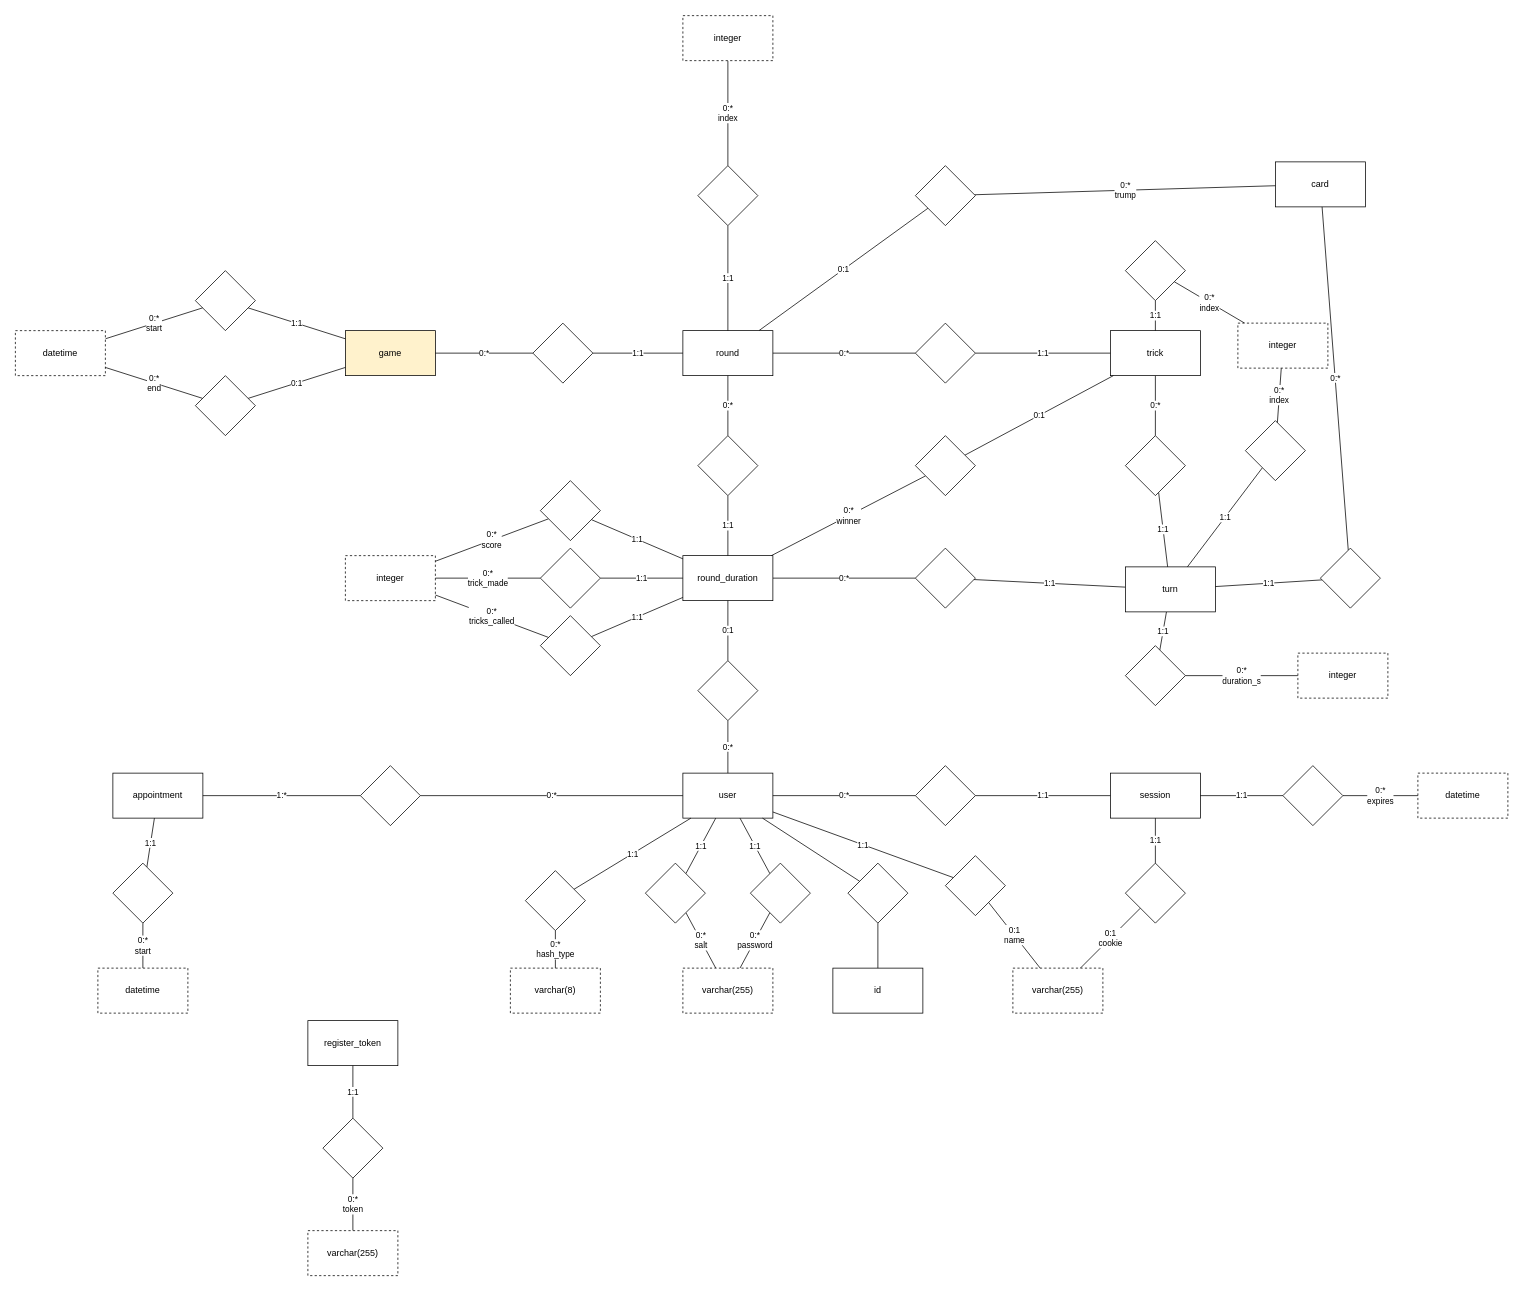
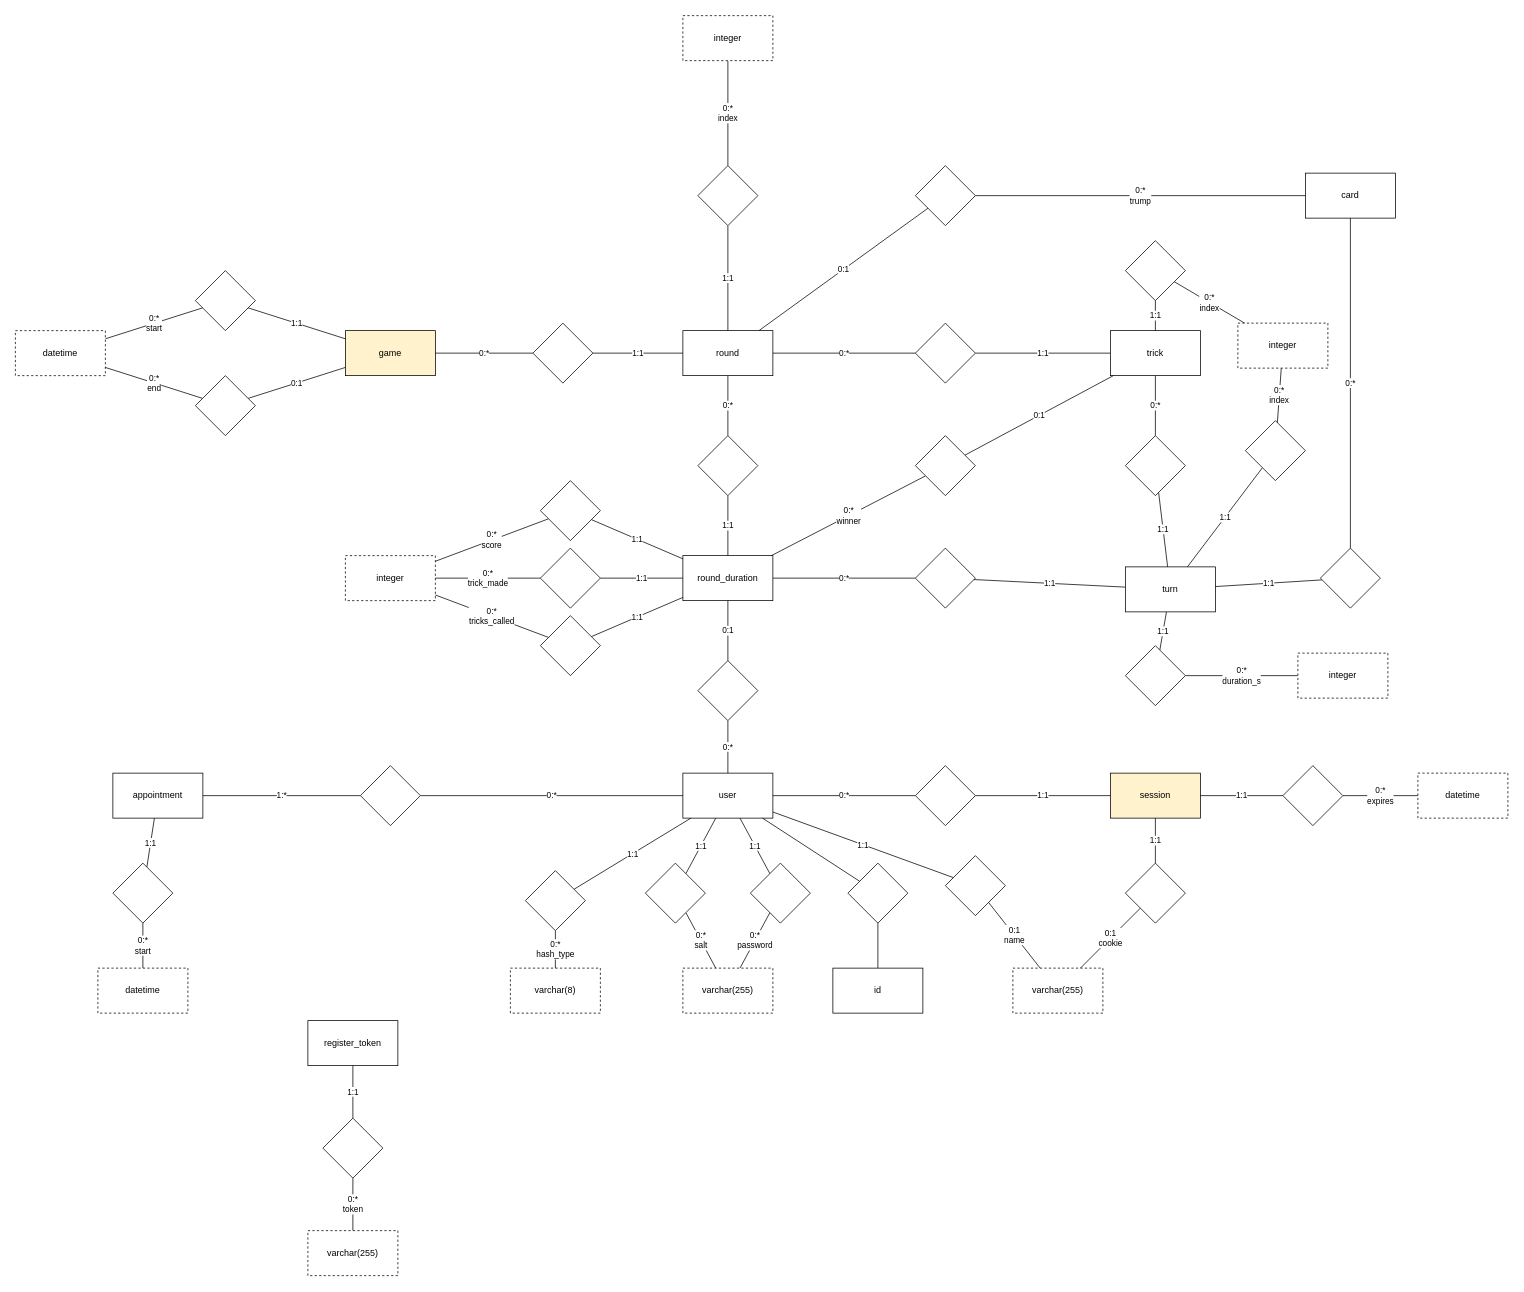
(1320, 184) -> (1350, 195)
(1155, 795) -> (1155, 795)
